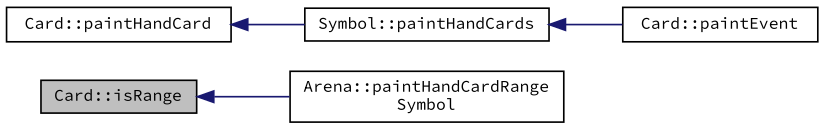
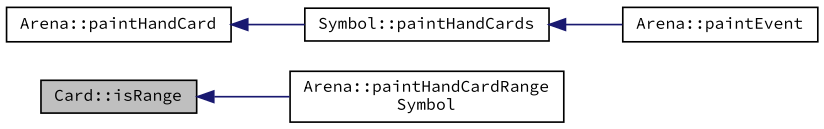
(119, 25) -> (119, 25)
(720, 25) -> (720, 25)
